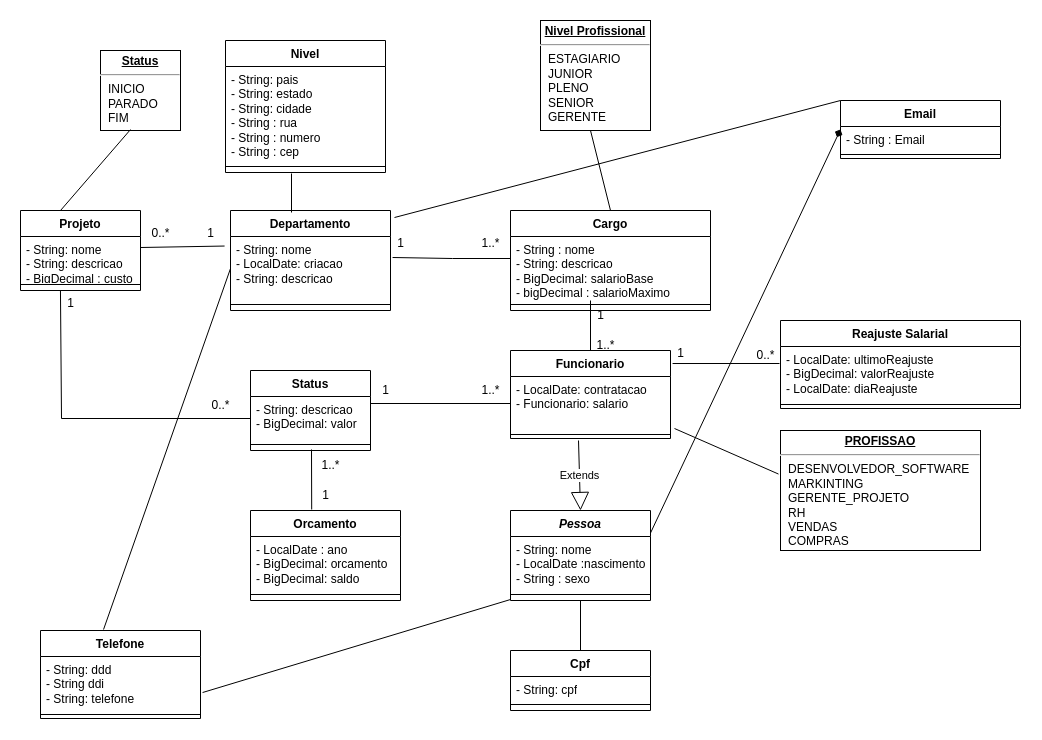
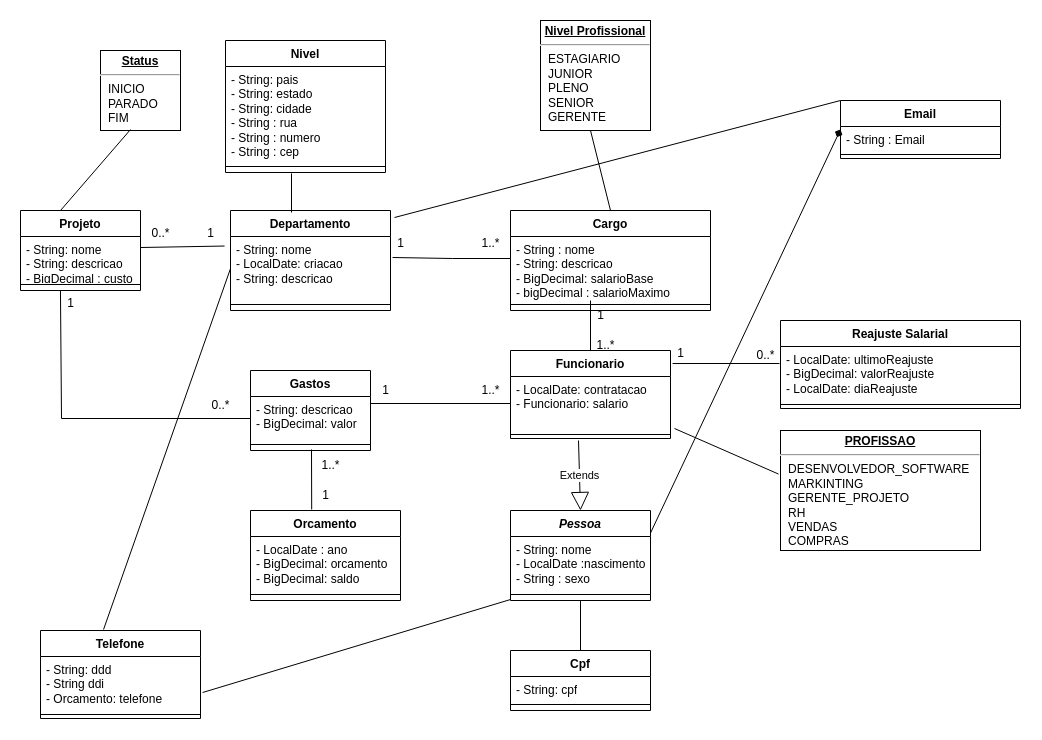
(311, 385) -> (311, 385)
(99, 685) -> (111, 685)
